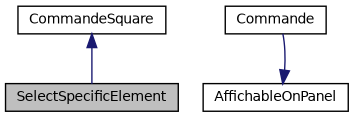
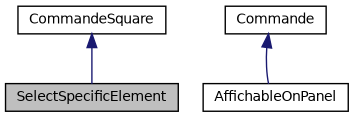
(285, 52) -> (267, 66)
